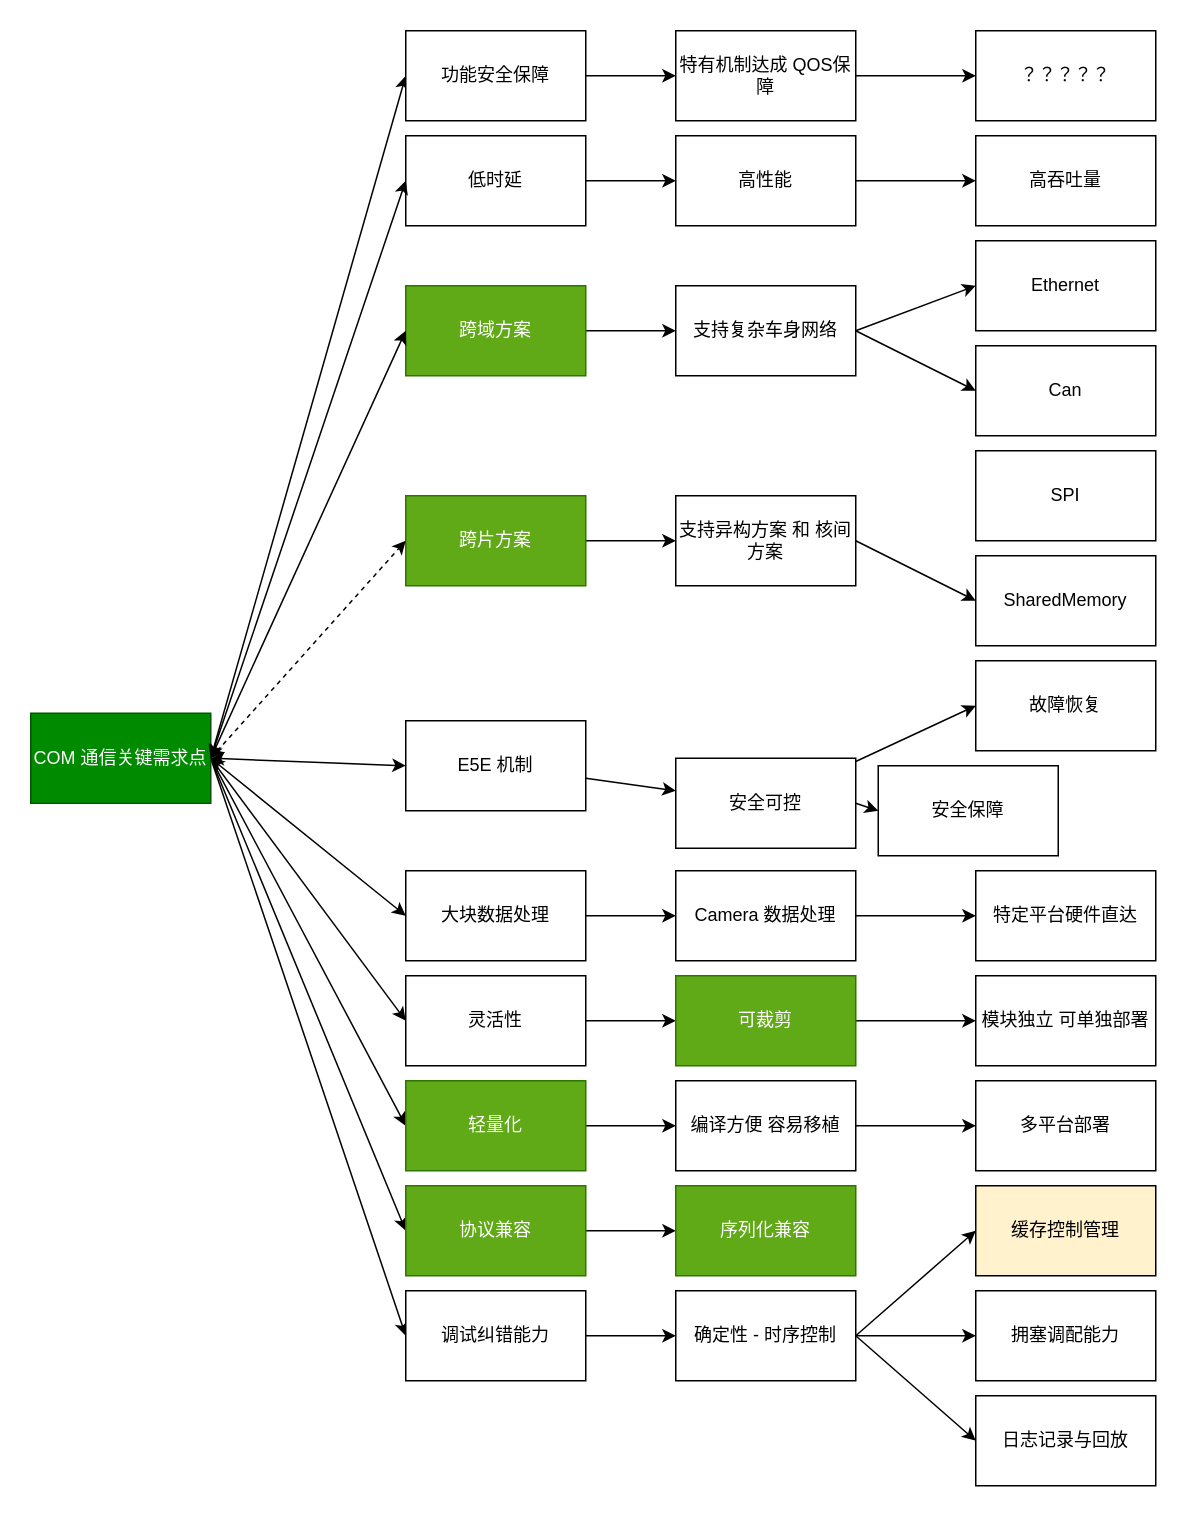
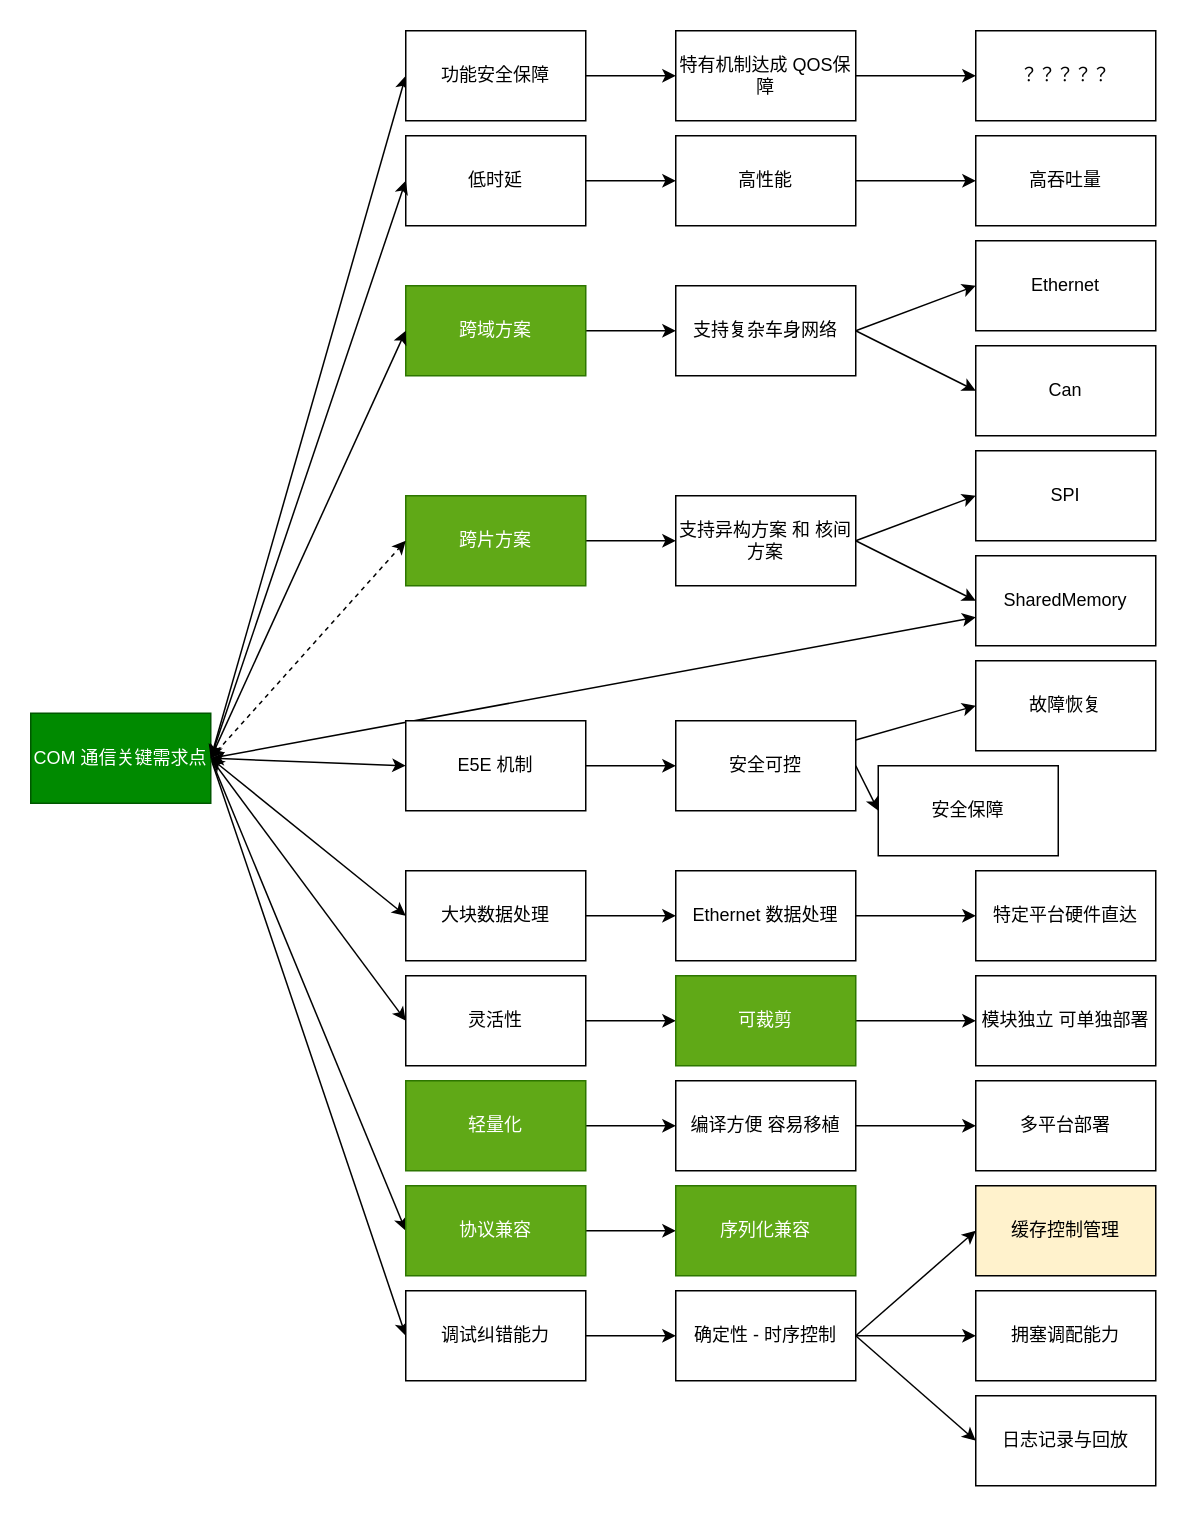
none -> (912, 520)
(766, 803) -> (766, 766)
(766, 916) -> (766, 916)
(310, 946) -> (691, 670)
